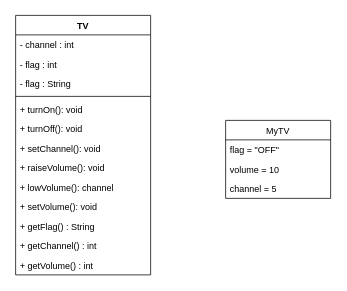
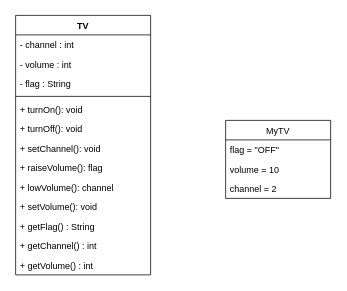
(43, 65) -> (48, 65)
(65, 168) -> (65, 168)
(254, 189) -> (254, 189)
